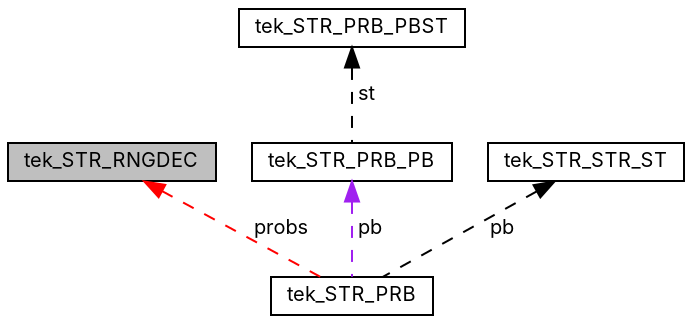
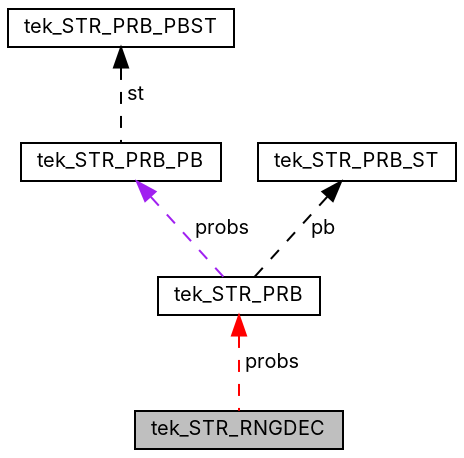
(586, 162) -> (357, 162)
(368, 229) -> (220, 229)
(241, 234) -> (239, 373)
